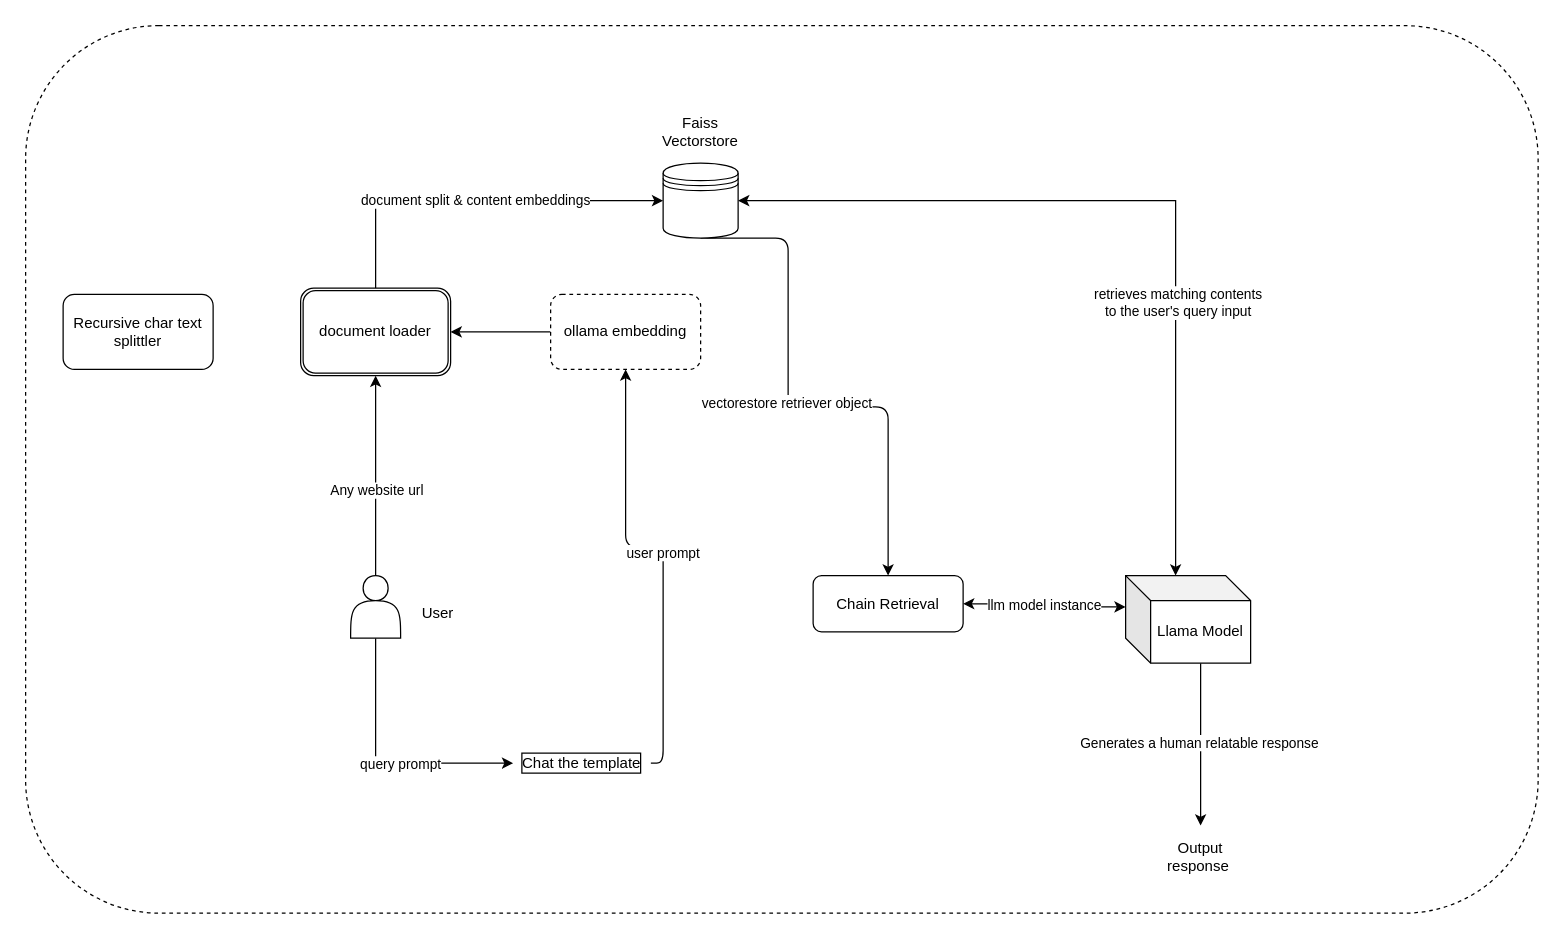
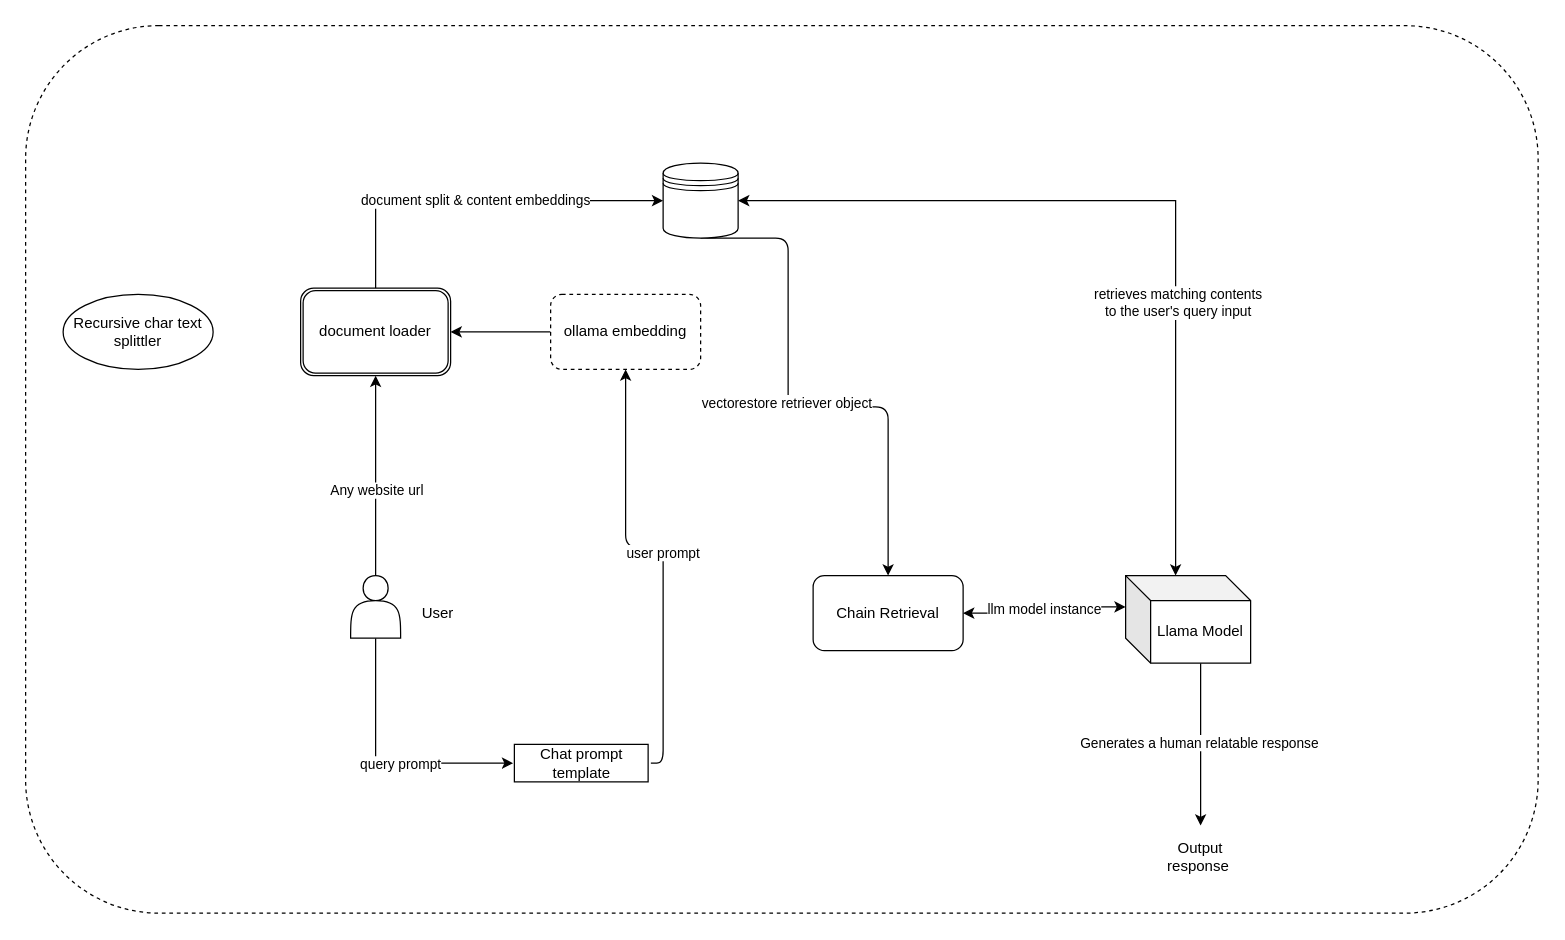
(701, 132) -> none
(138, 332) -> (138, 332)
(888, 604) -> (888, 613)
(582, 763) -> (582, 763)
